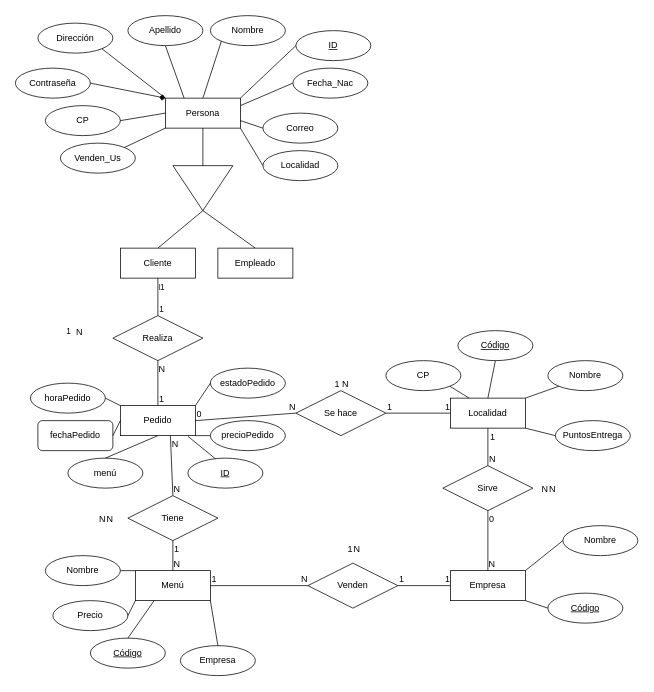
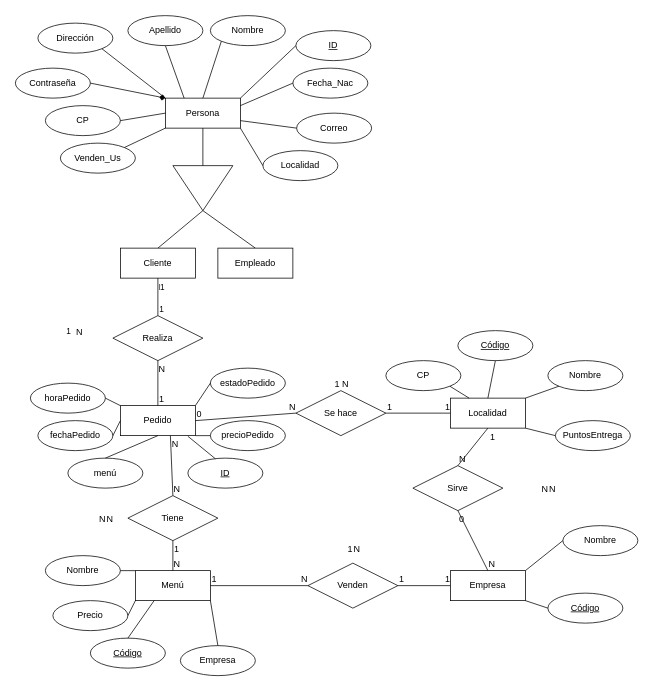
(300, 128) -> (334, 128)
(75, 435) -> (75, 435)
(488, 488) -> (458, 488)
